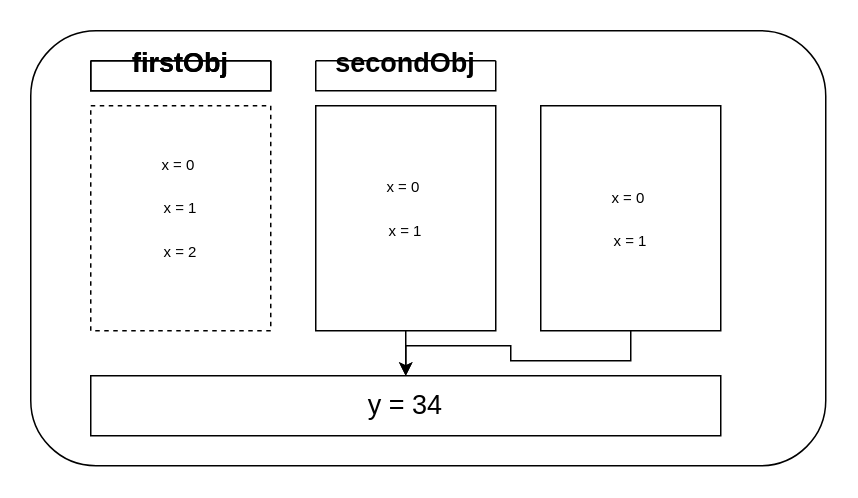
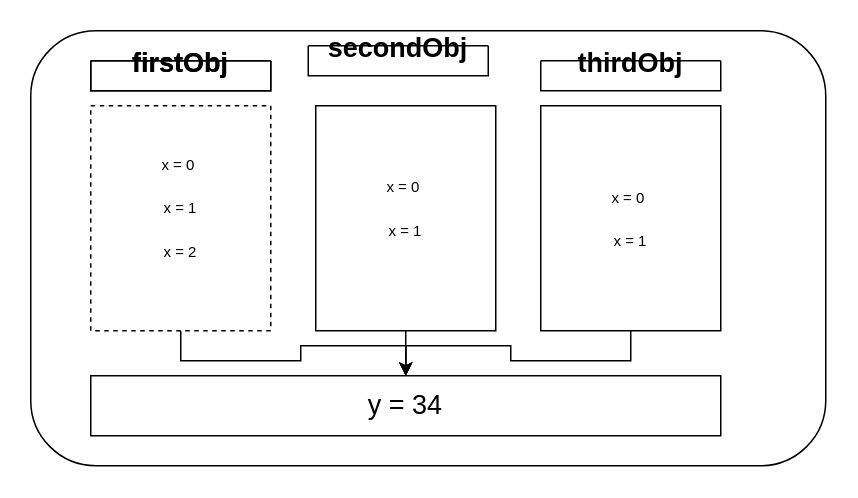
(406, 76) -> (398, 61)
none -> (631, 76)
none -> (284, 361)
